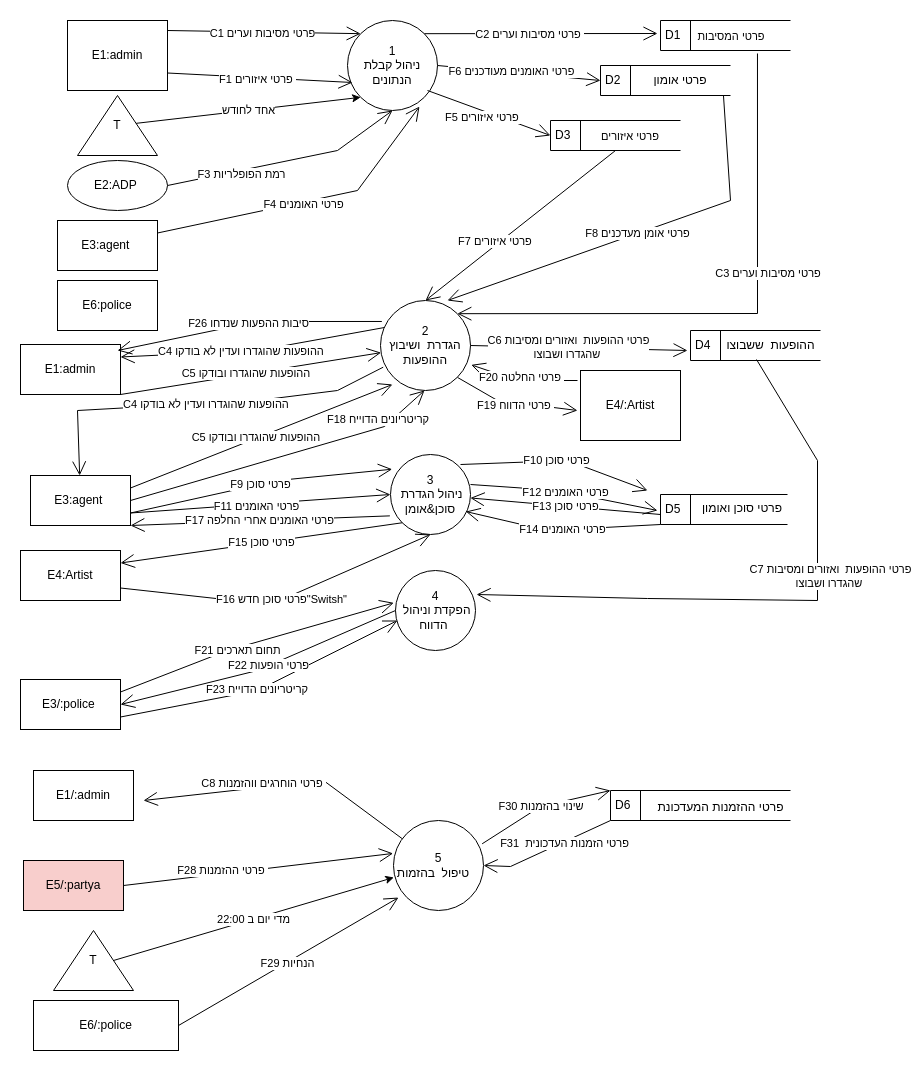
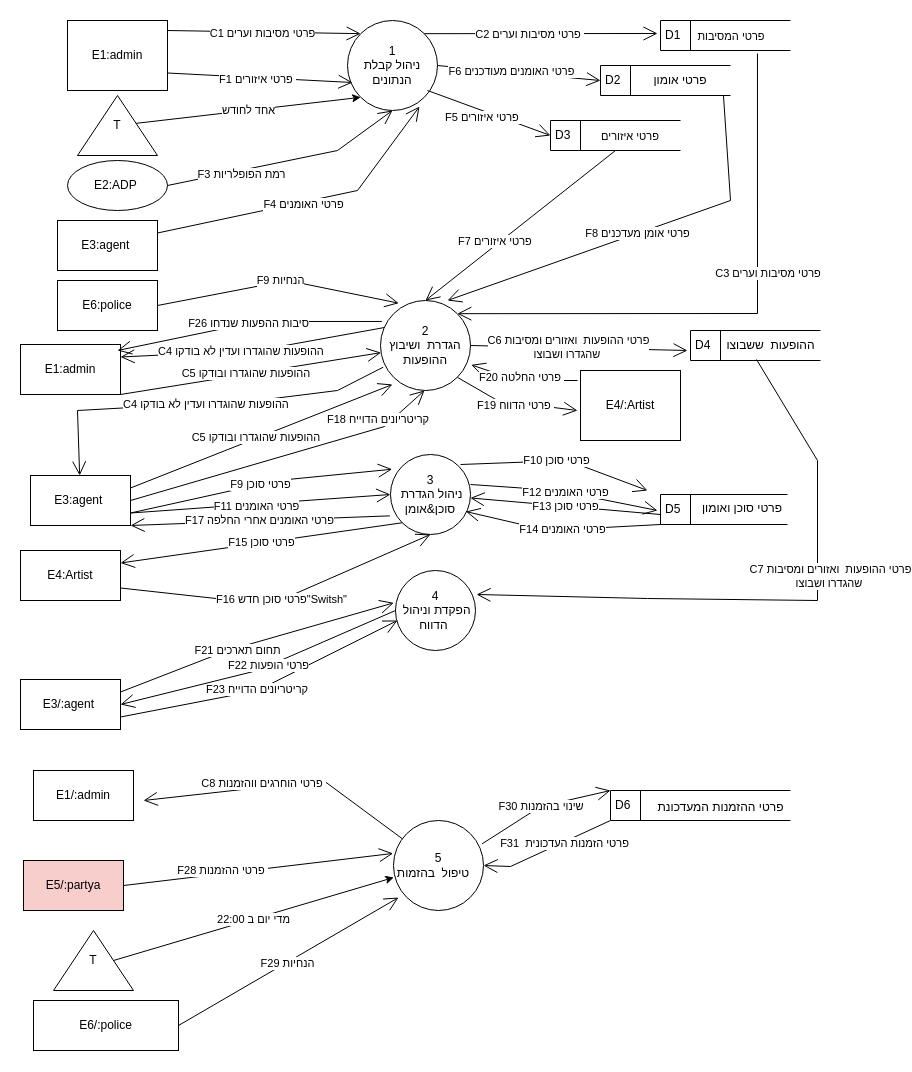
none -> (277, 283)
(71, 705) -> (71, 705)
